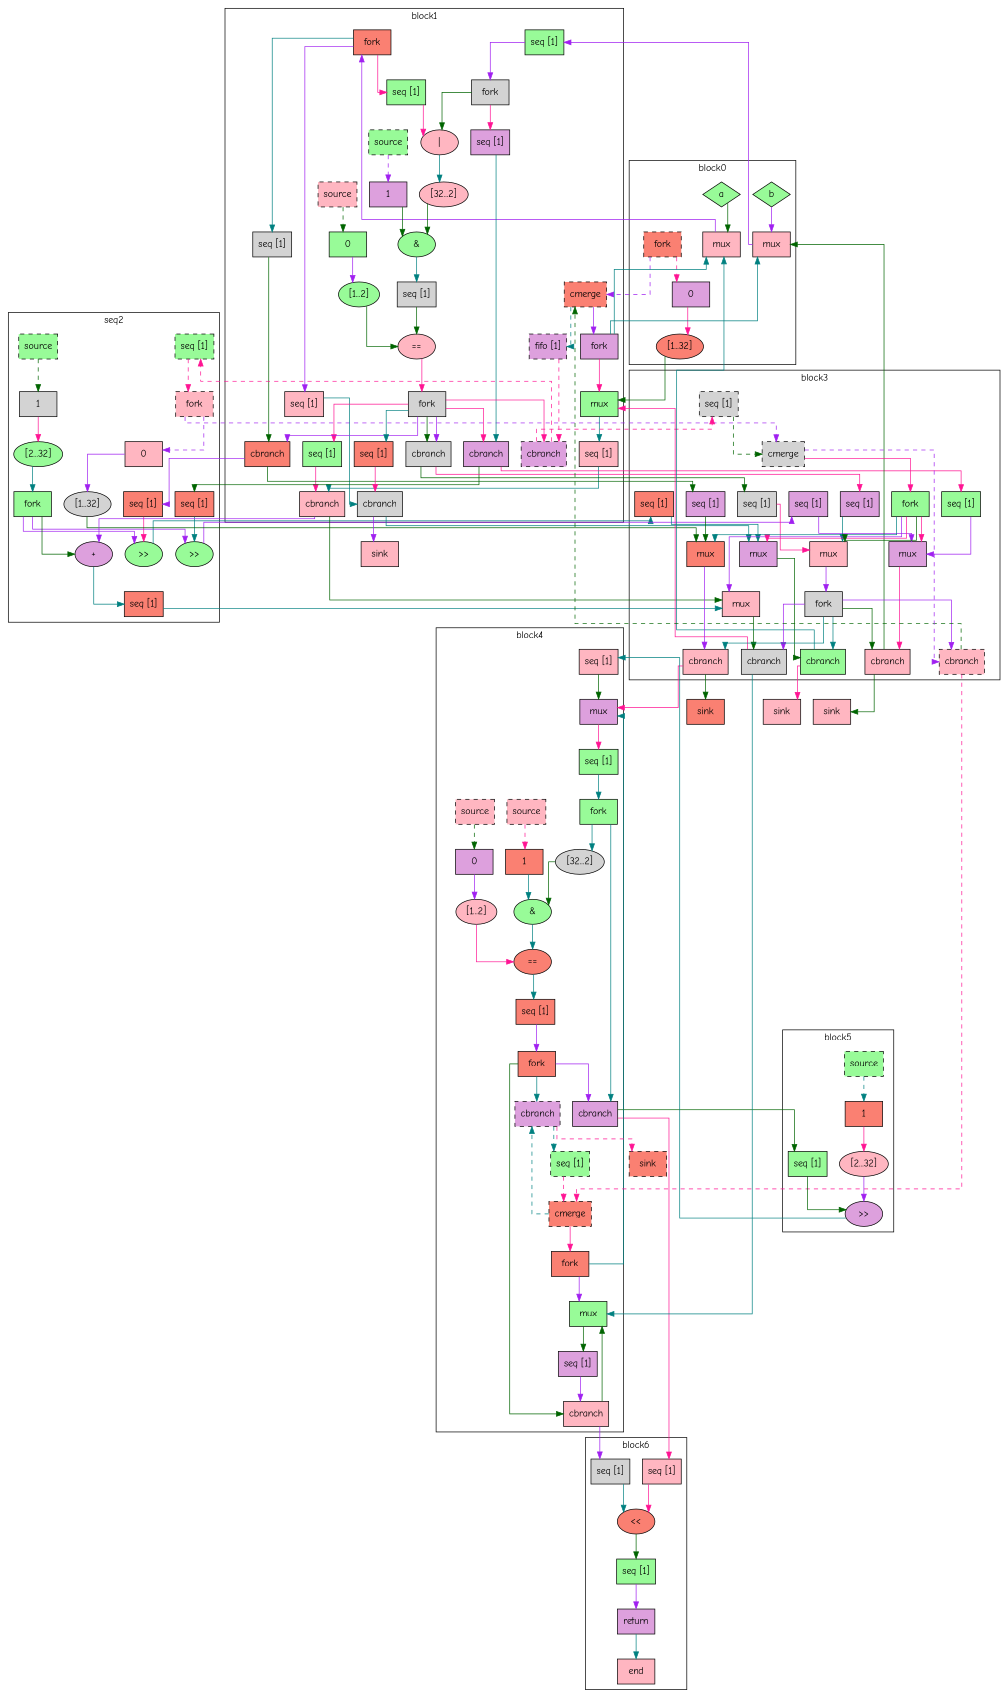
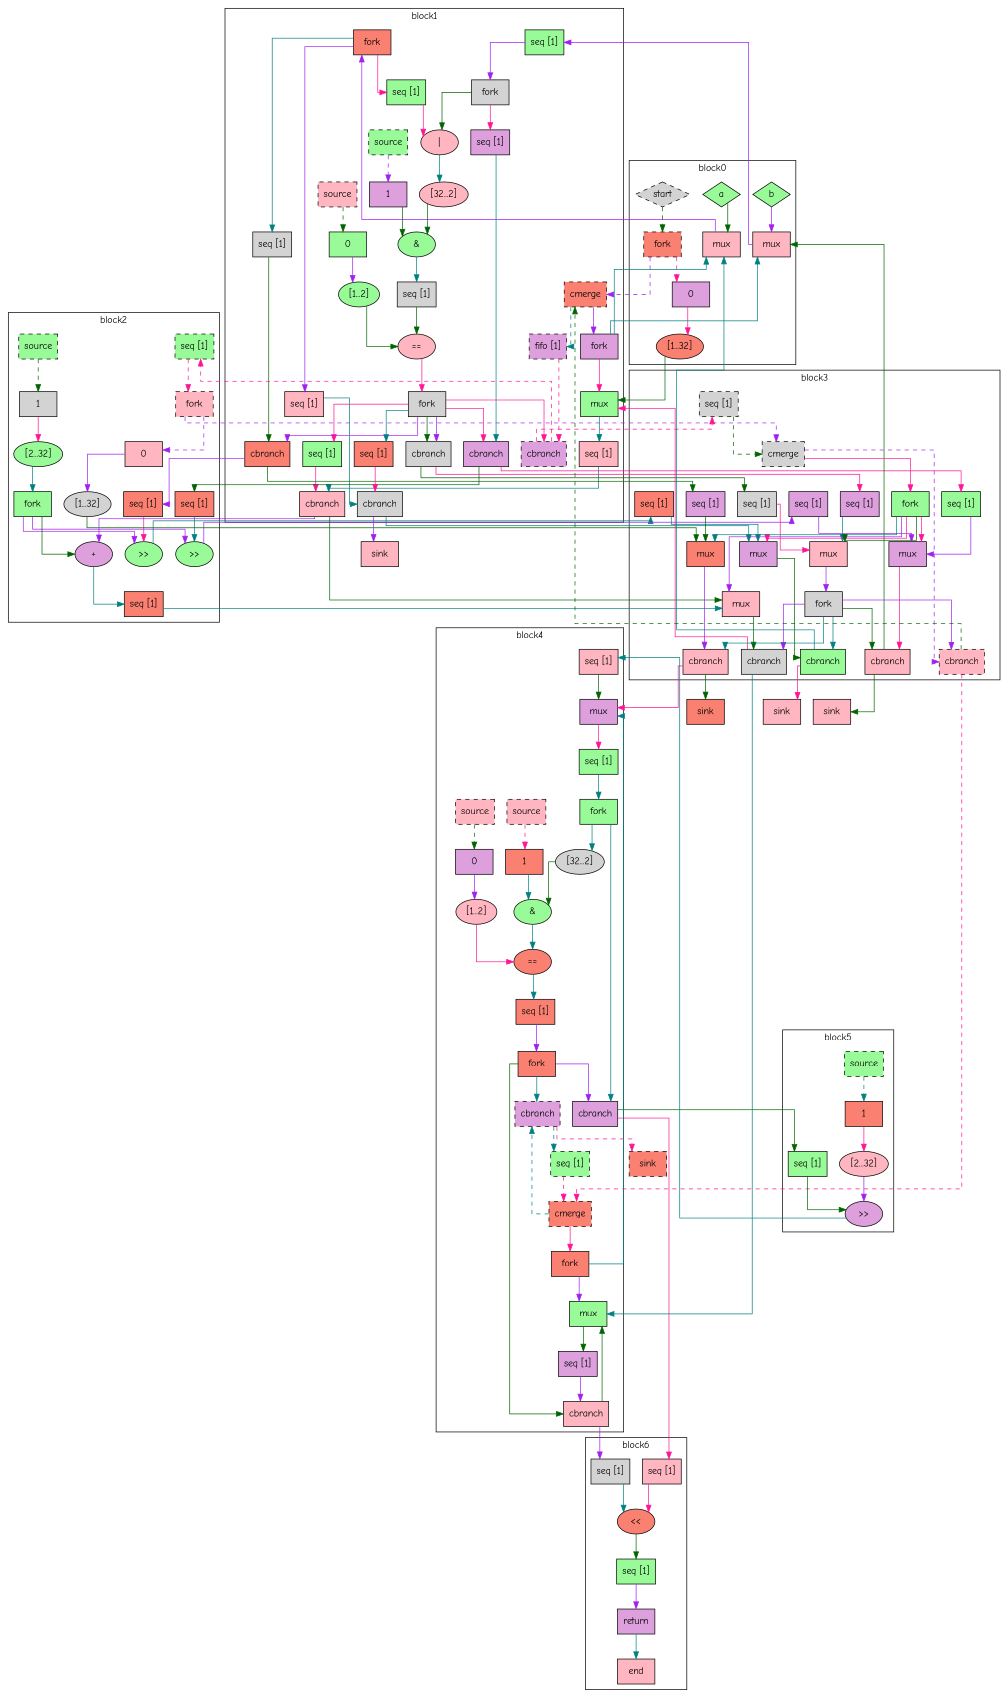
none -> (662, 194)
(114, 320) -> (114, 320)
